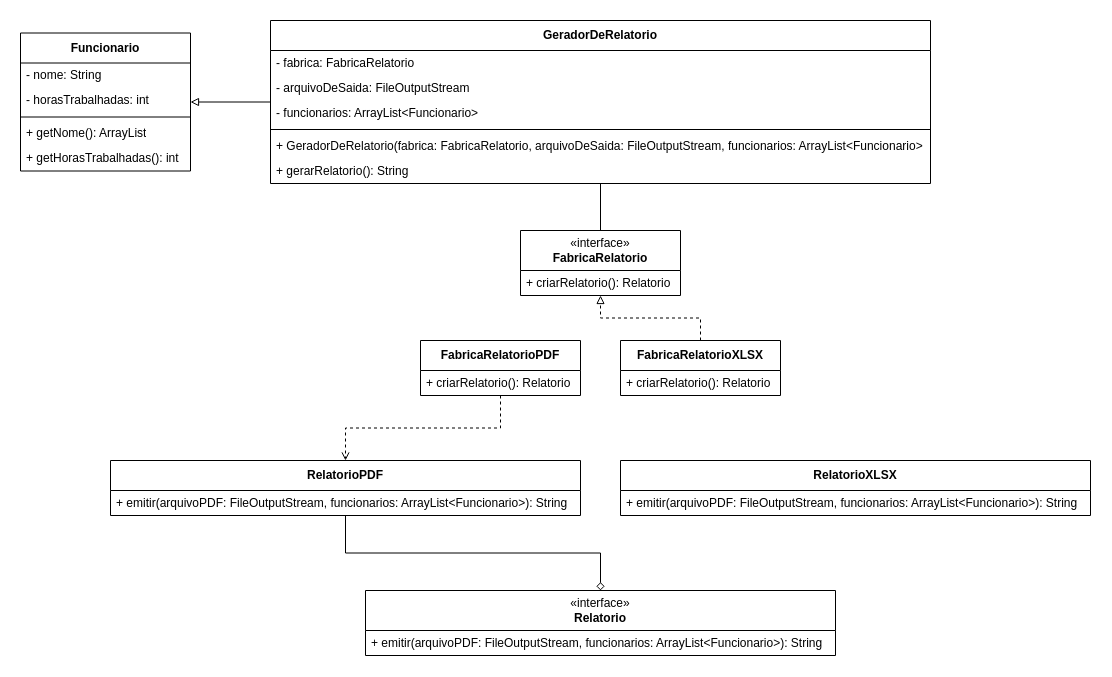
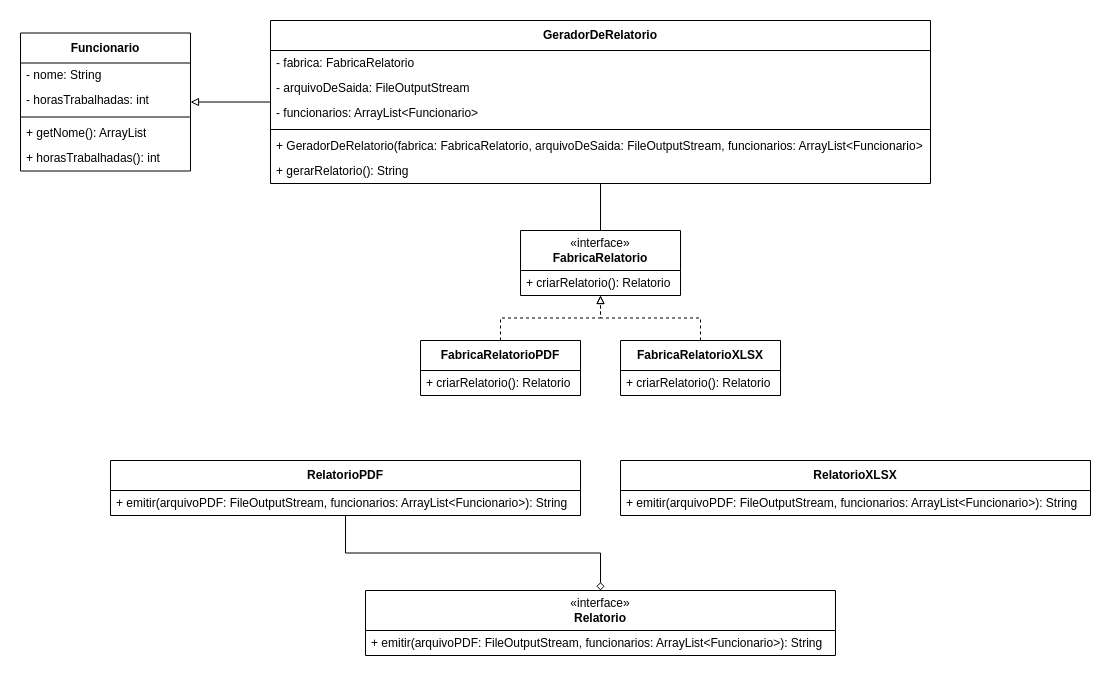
(107, 159) -> (103, 159)
none -> (539, 318)
(424, 428) -> none
